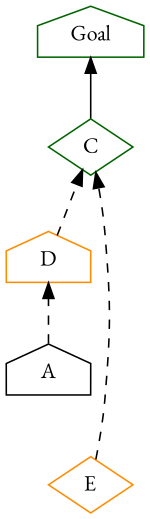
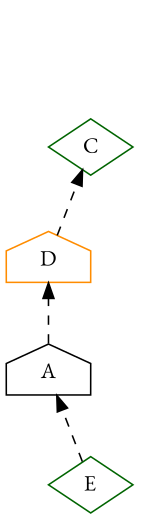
(91, 34) -> none
(109, 324) -> (72, 436)
(91, 485) -> (91, 485)
